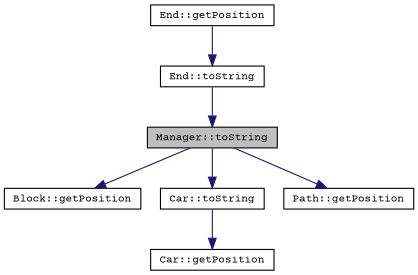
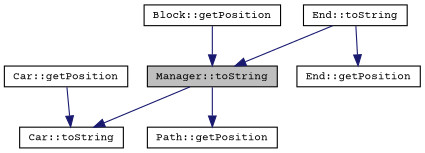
(212, 40) -> (357, 40)
(148, 166) -> (212, 40)
(212, 224) -> (68, 101)
